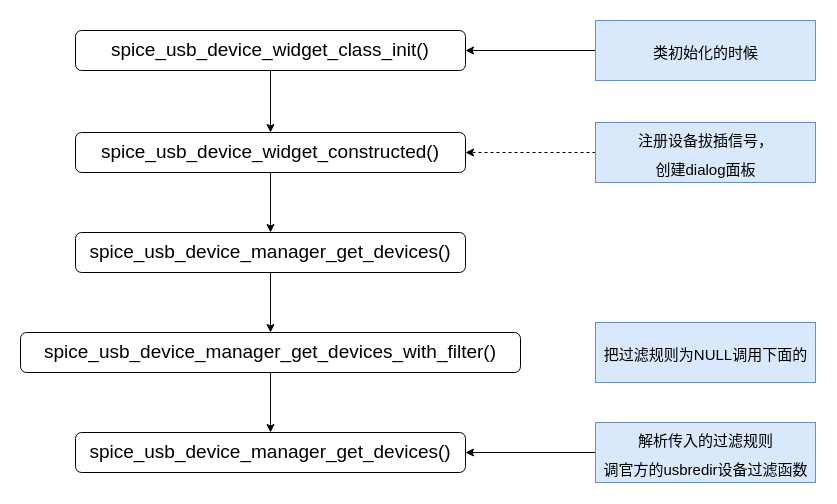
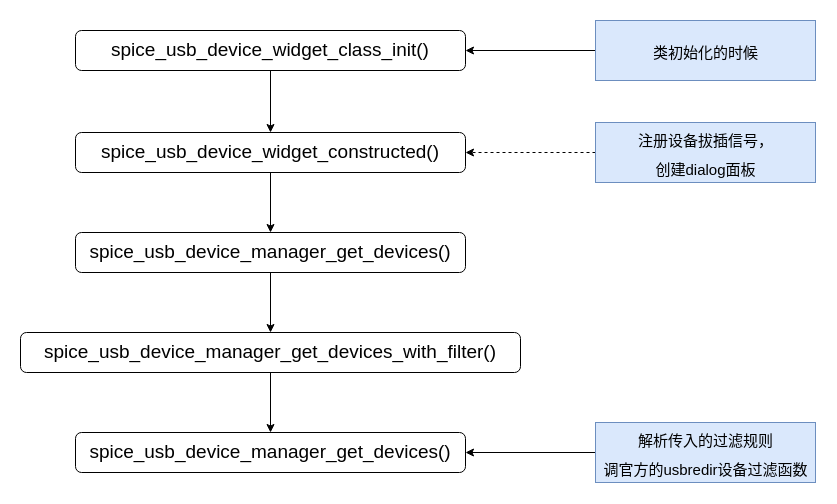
(706, 353) -> none
